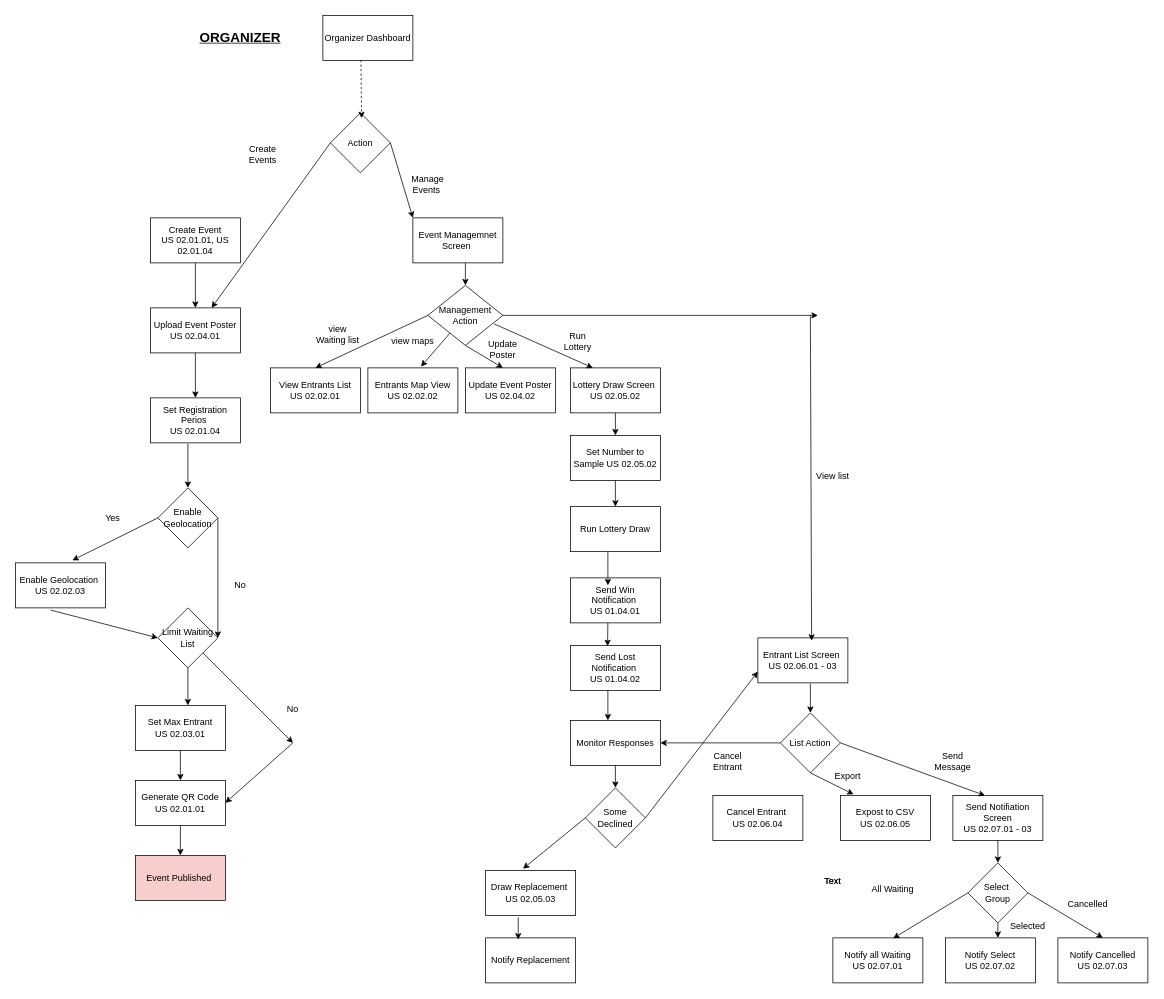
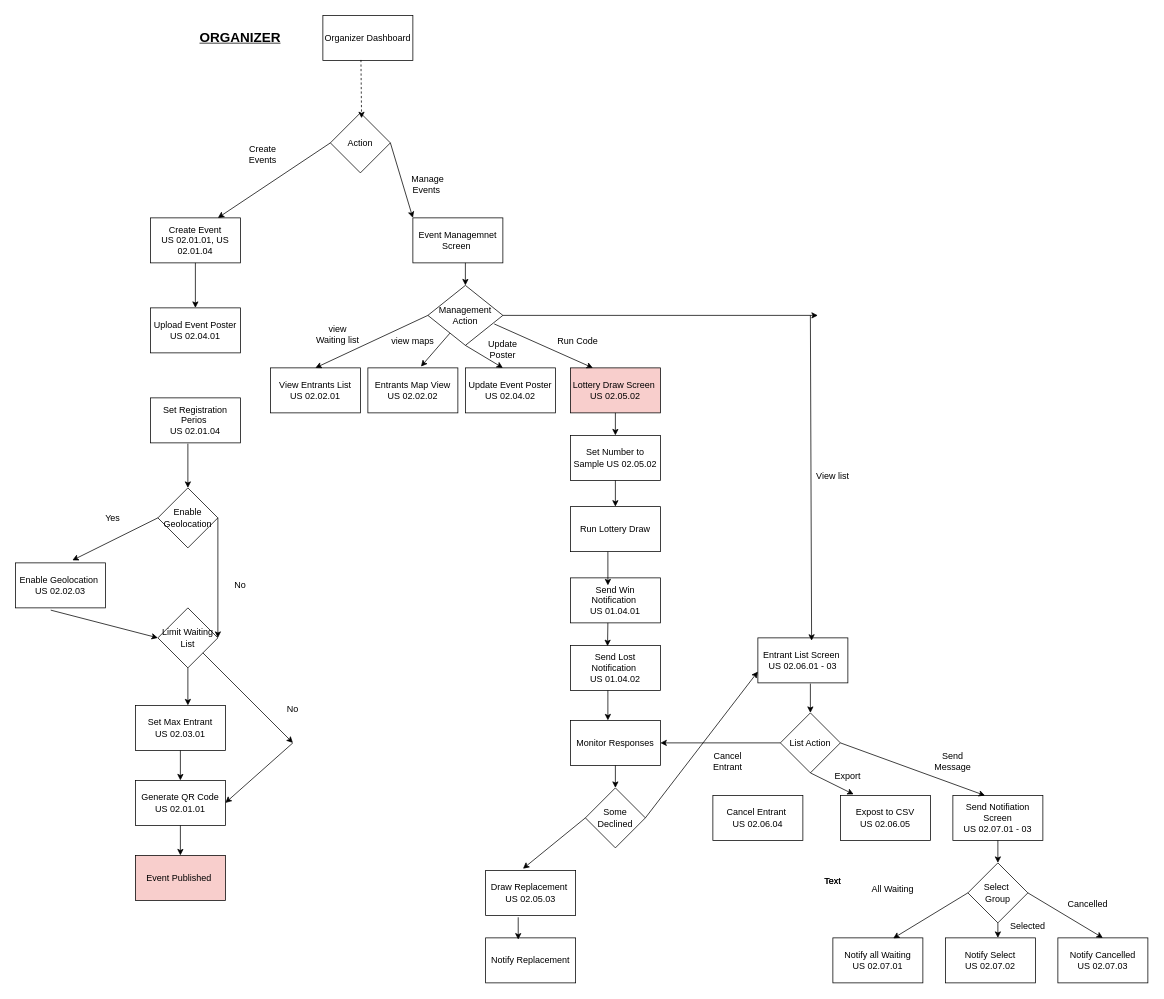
(272, 223) -> (276, 179)
(578, 342) -> (578, 342)
(195, 373) -> none
(615, 390) -> (615, 390)
